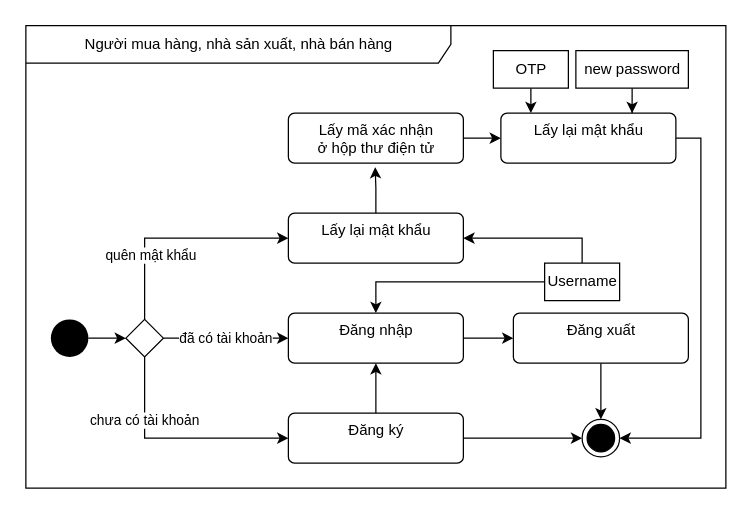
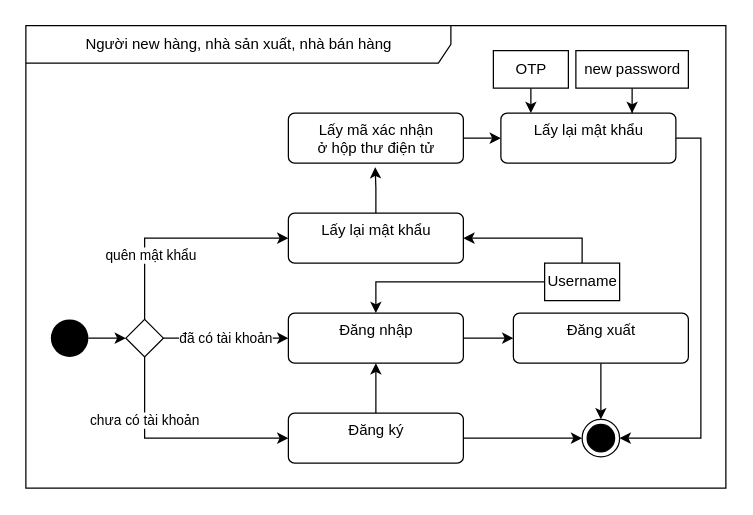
(239, 44) -> (239, 44)
